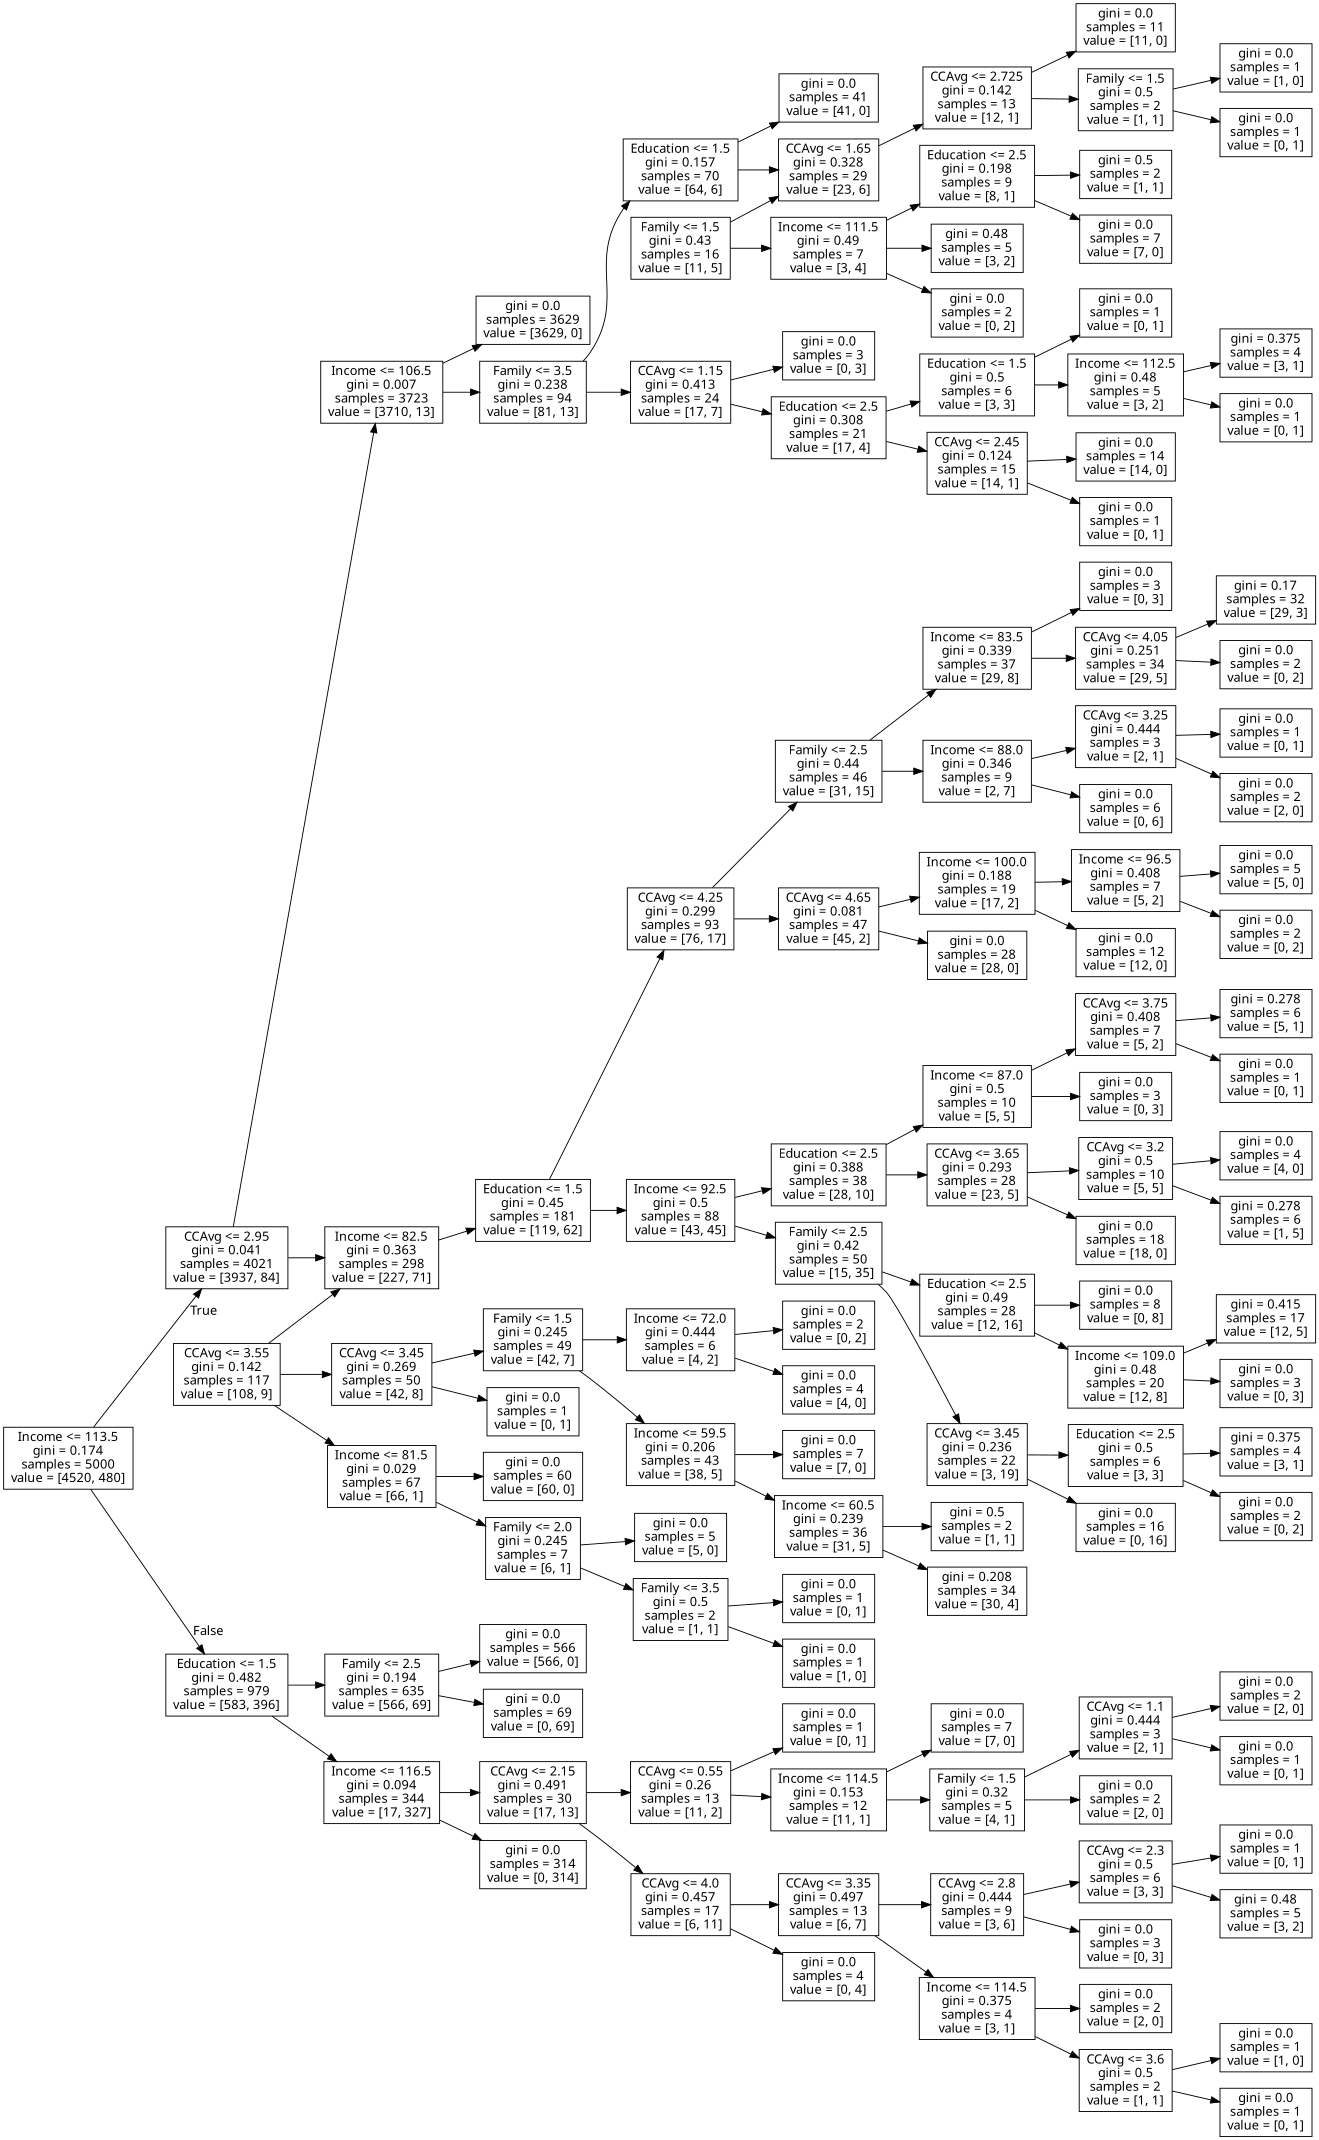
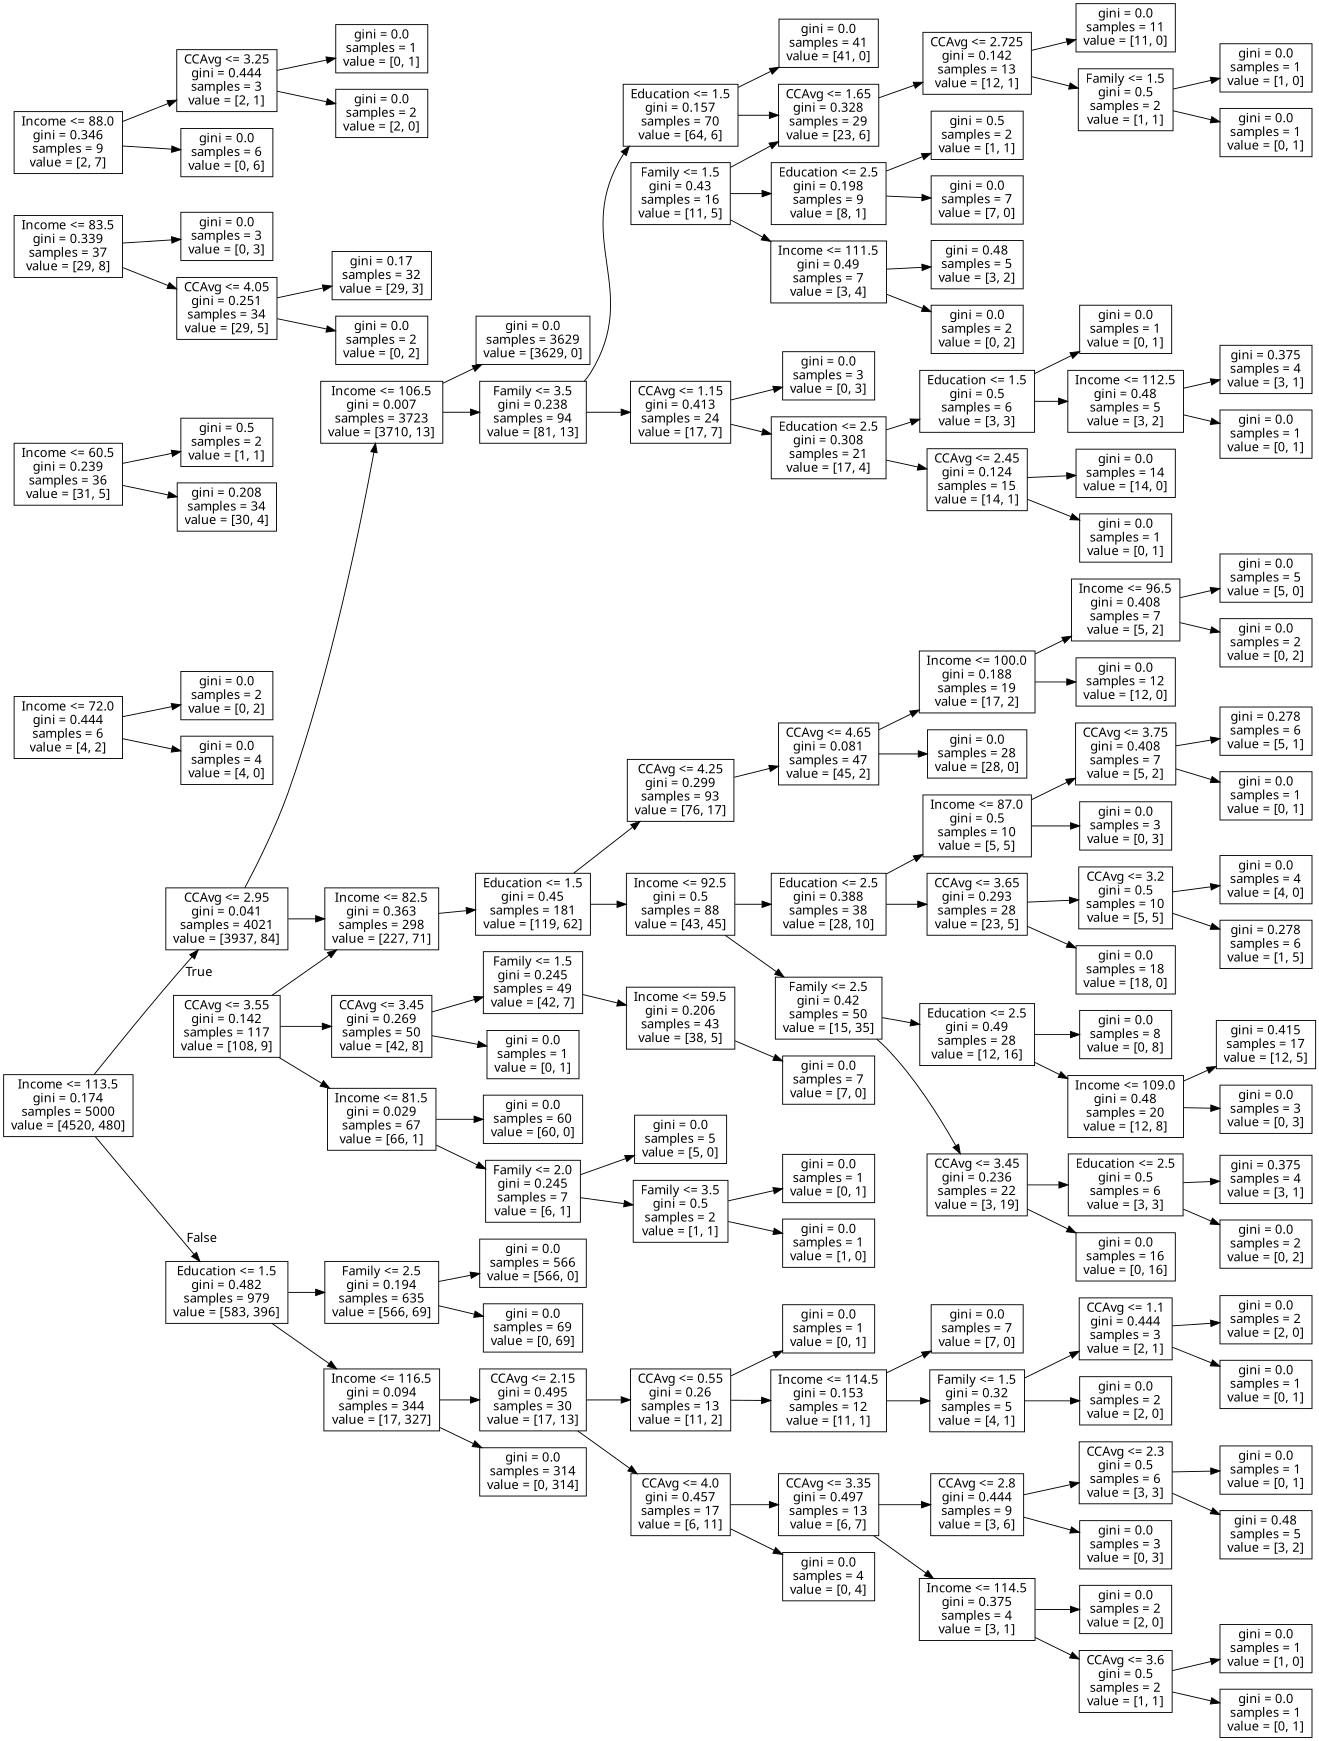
(899, 214) -> (746, 194)
(829, 771) -> none
(600, 1340) -> none
(751, 1489) -> none
(533, 1793) -> (533, 1400)
